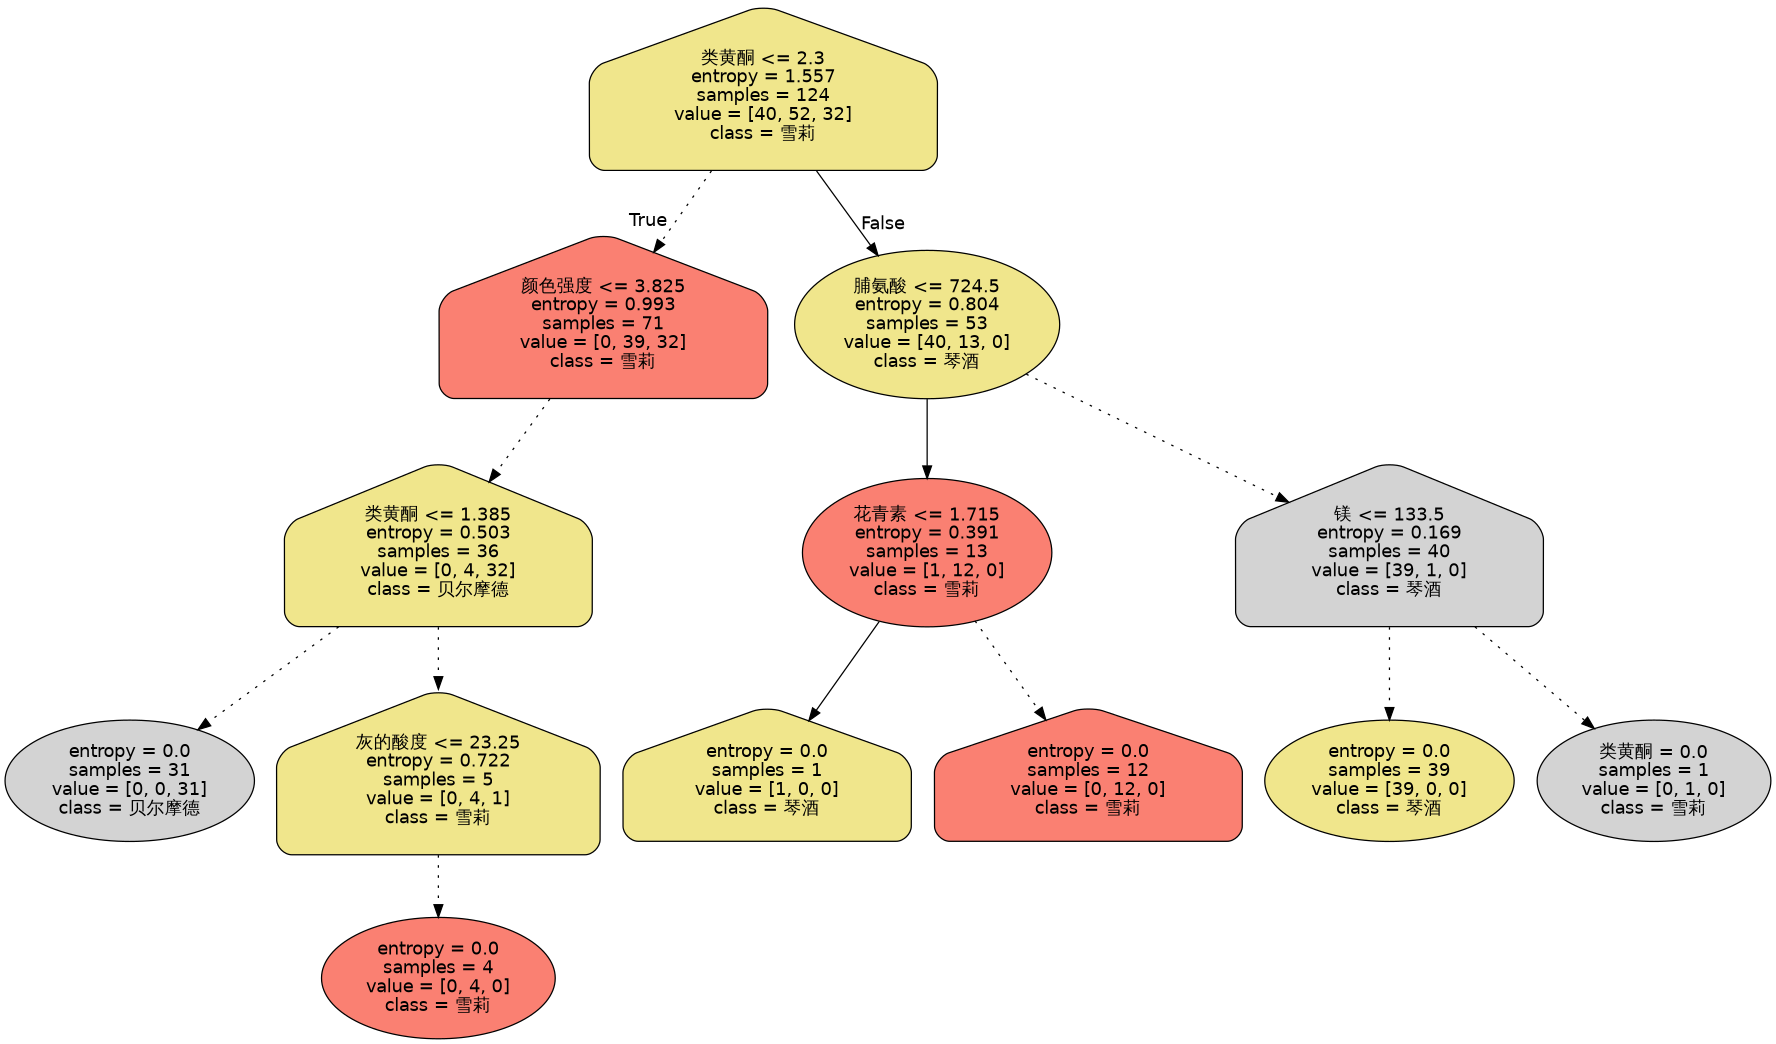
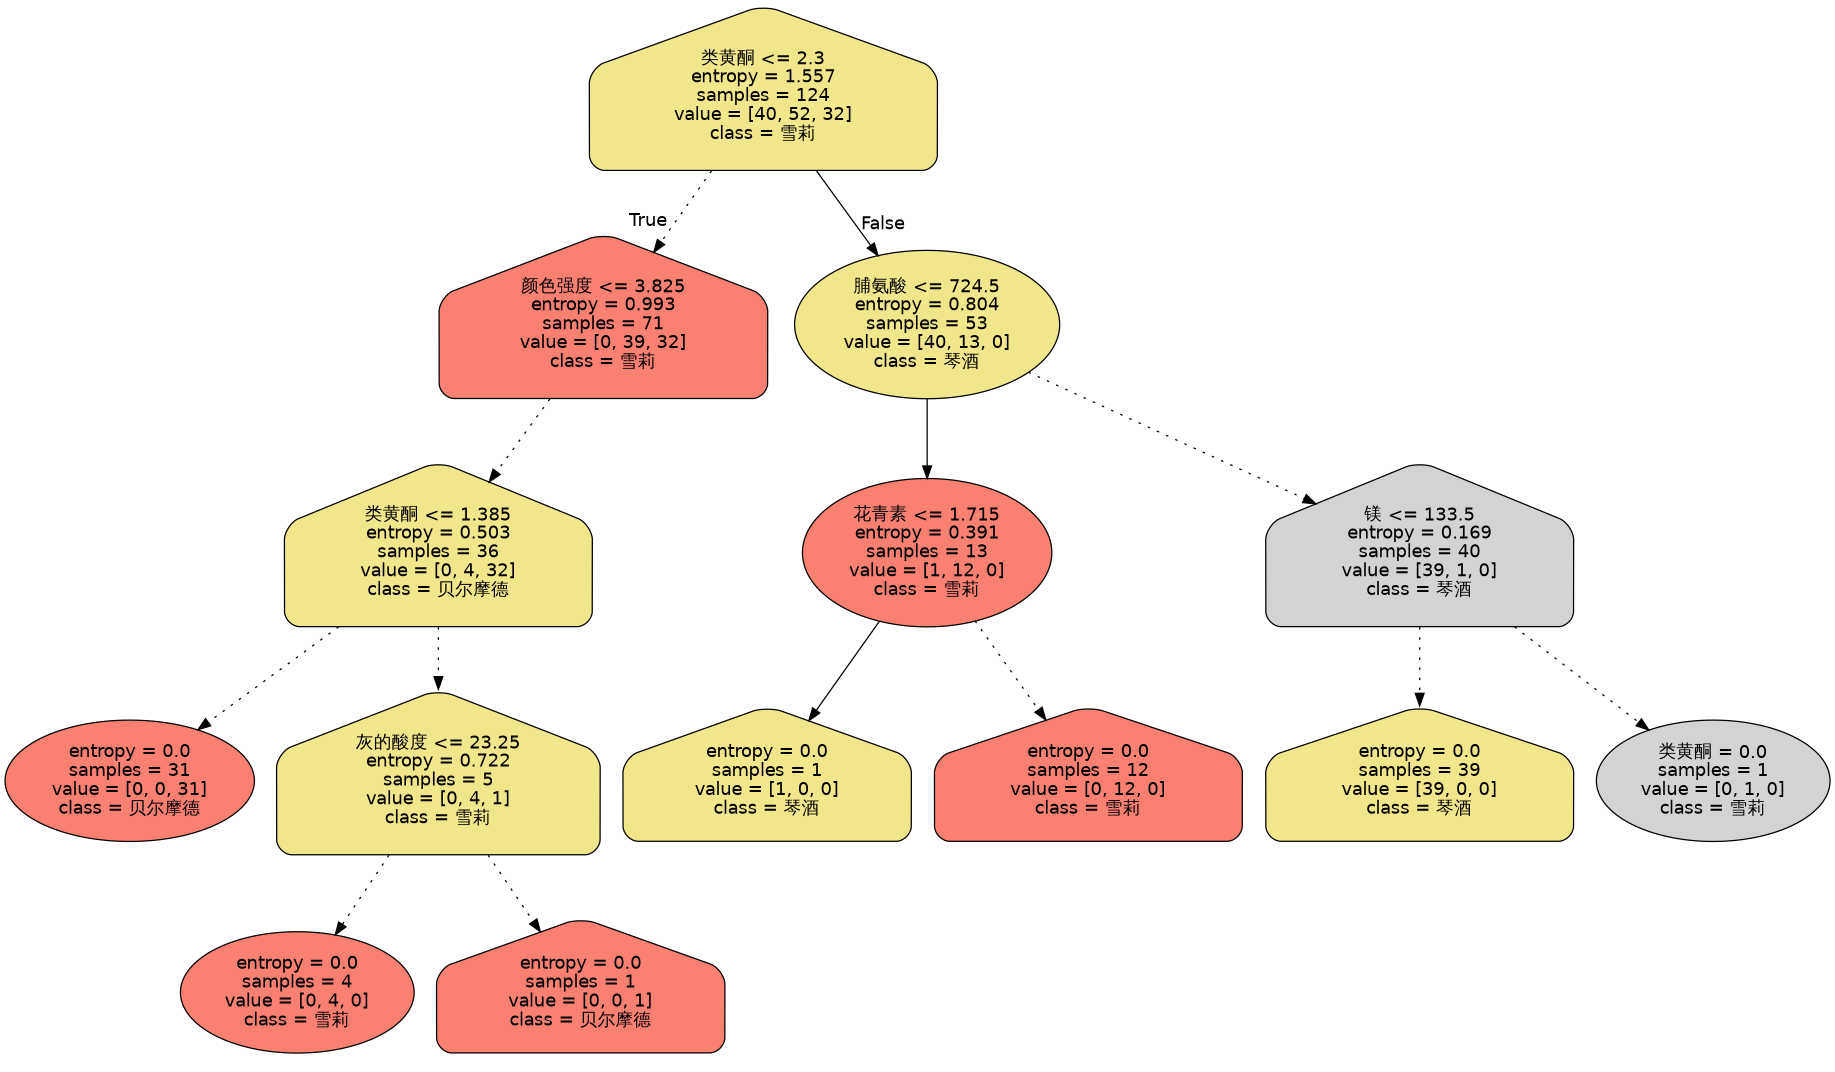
(130, 781) -> (130, 781)
(1389, 781) -> (1420, 781)
none -> (581, 992)
